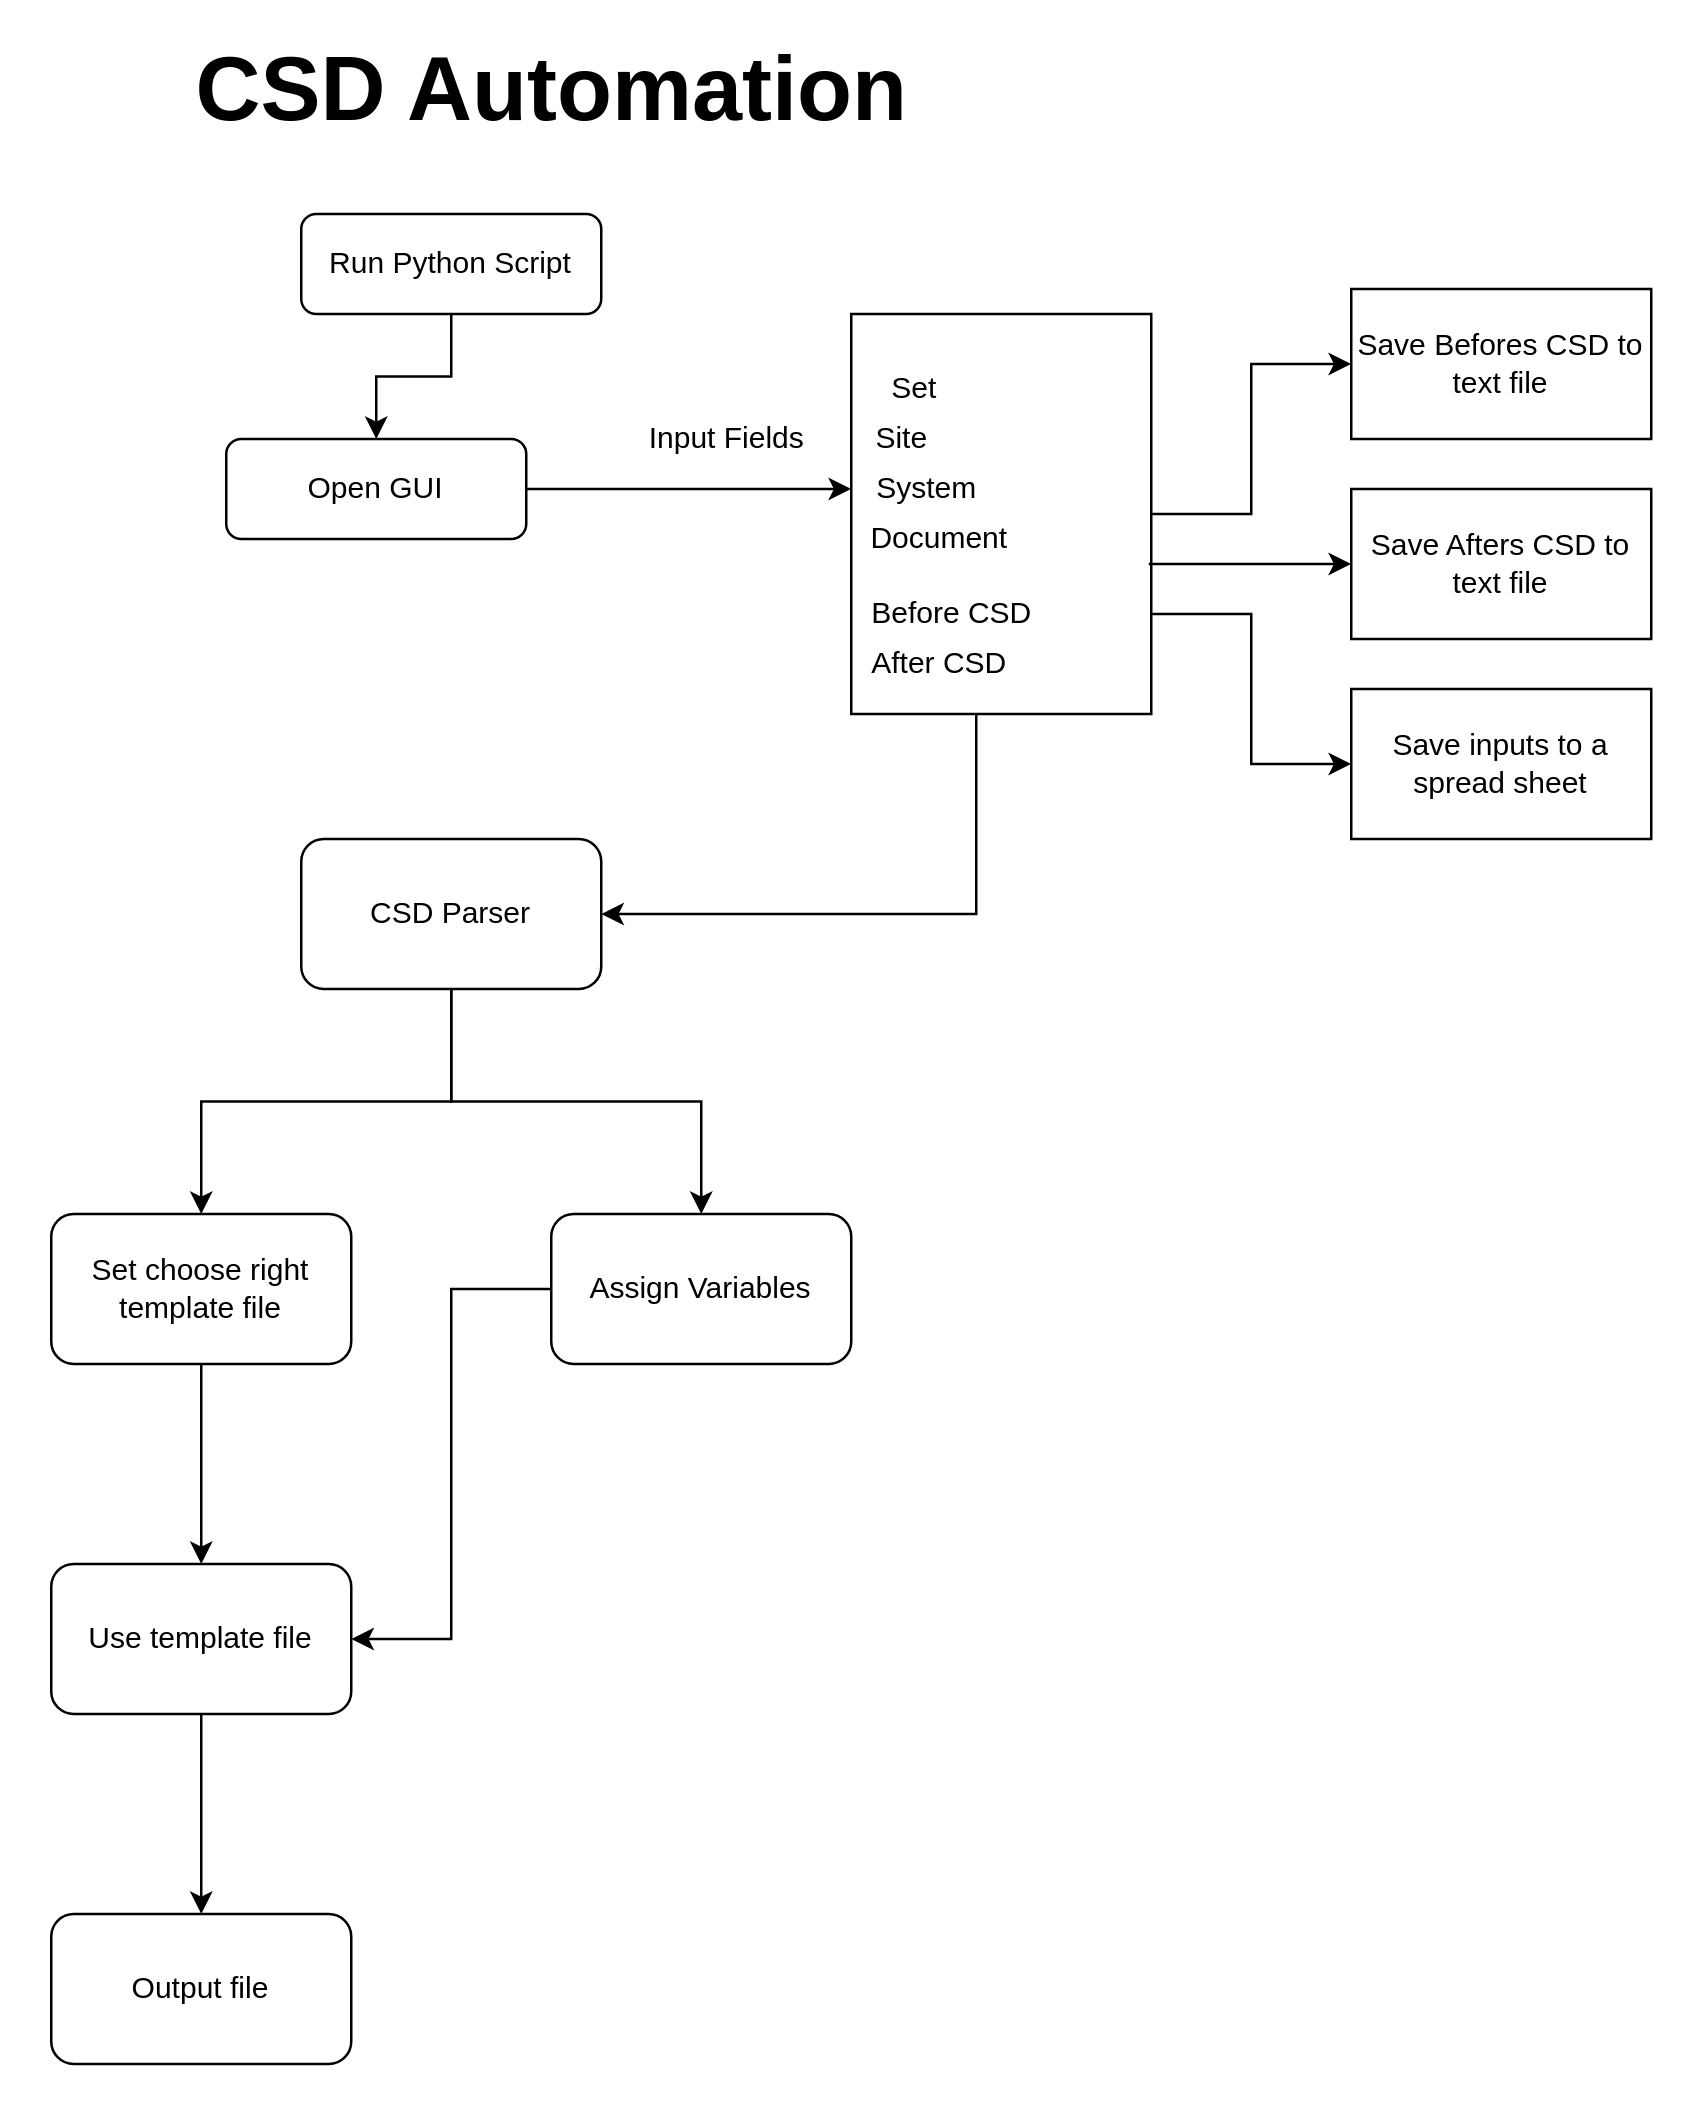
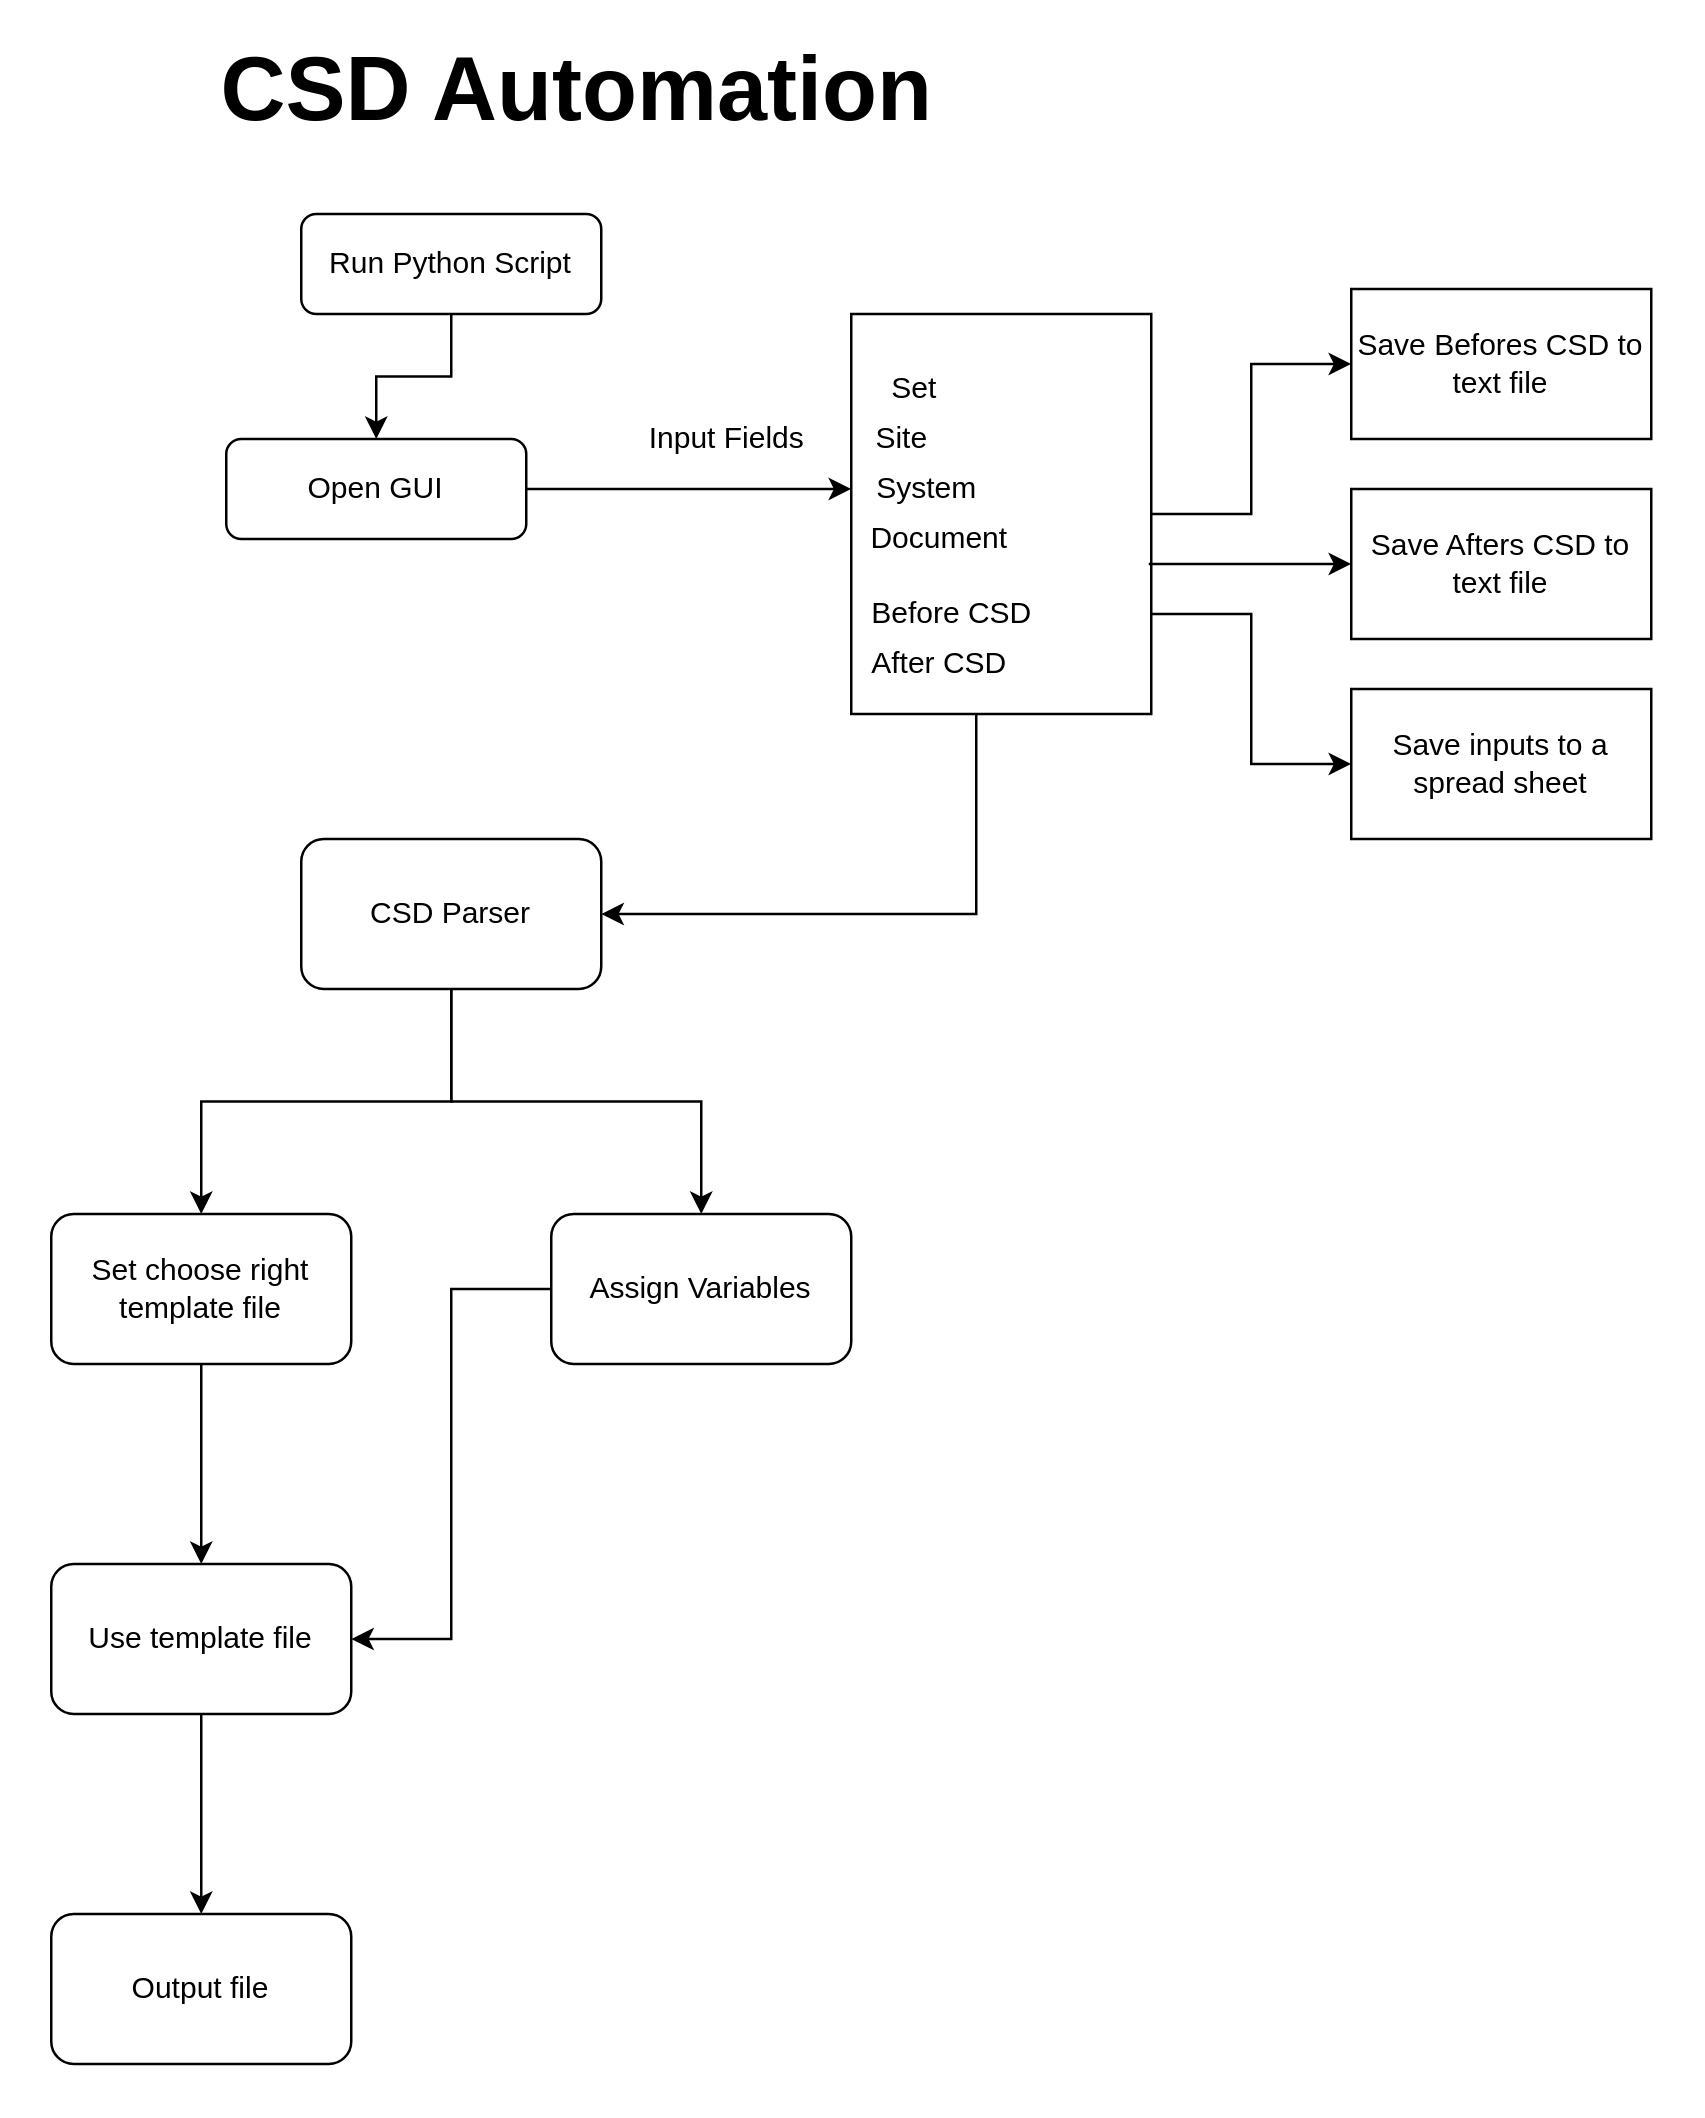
(551, 89) -> (576, 89)
